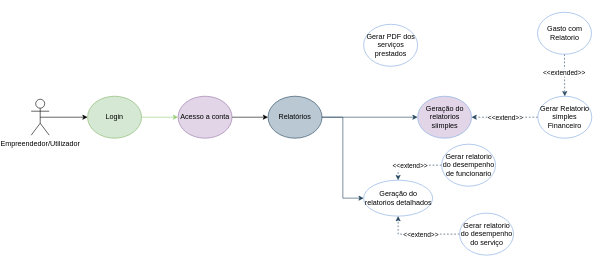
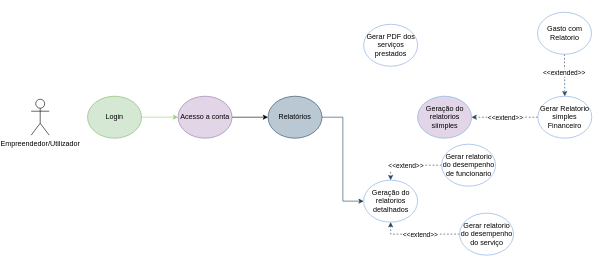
(82, 117) -> none
(412, 117) -> none
(398, 198) -> (391, 201)
